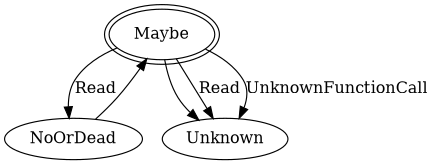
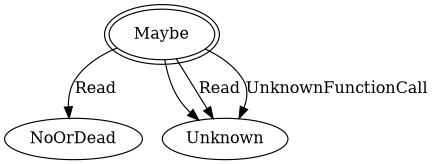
(119, 95) -> none
